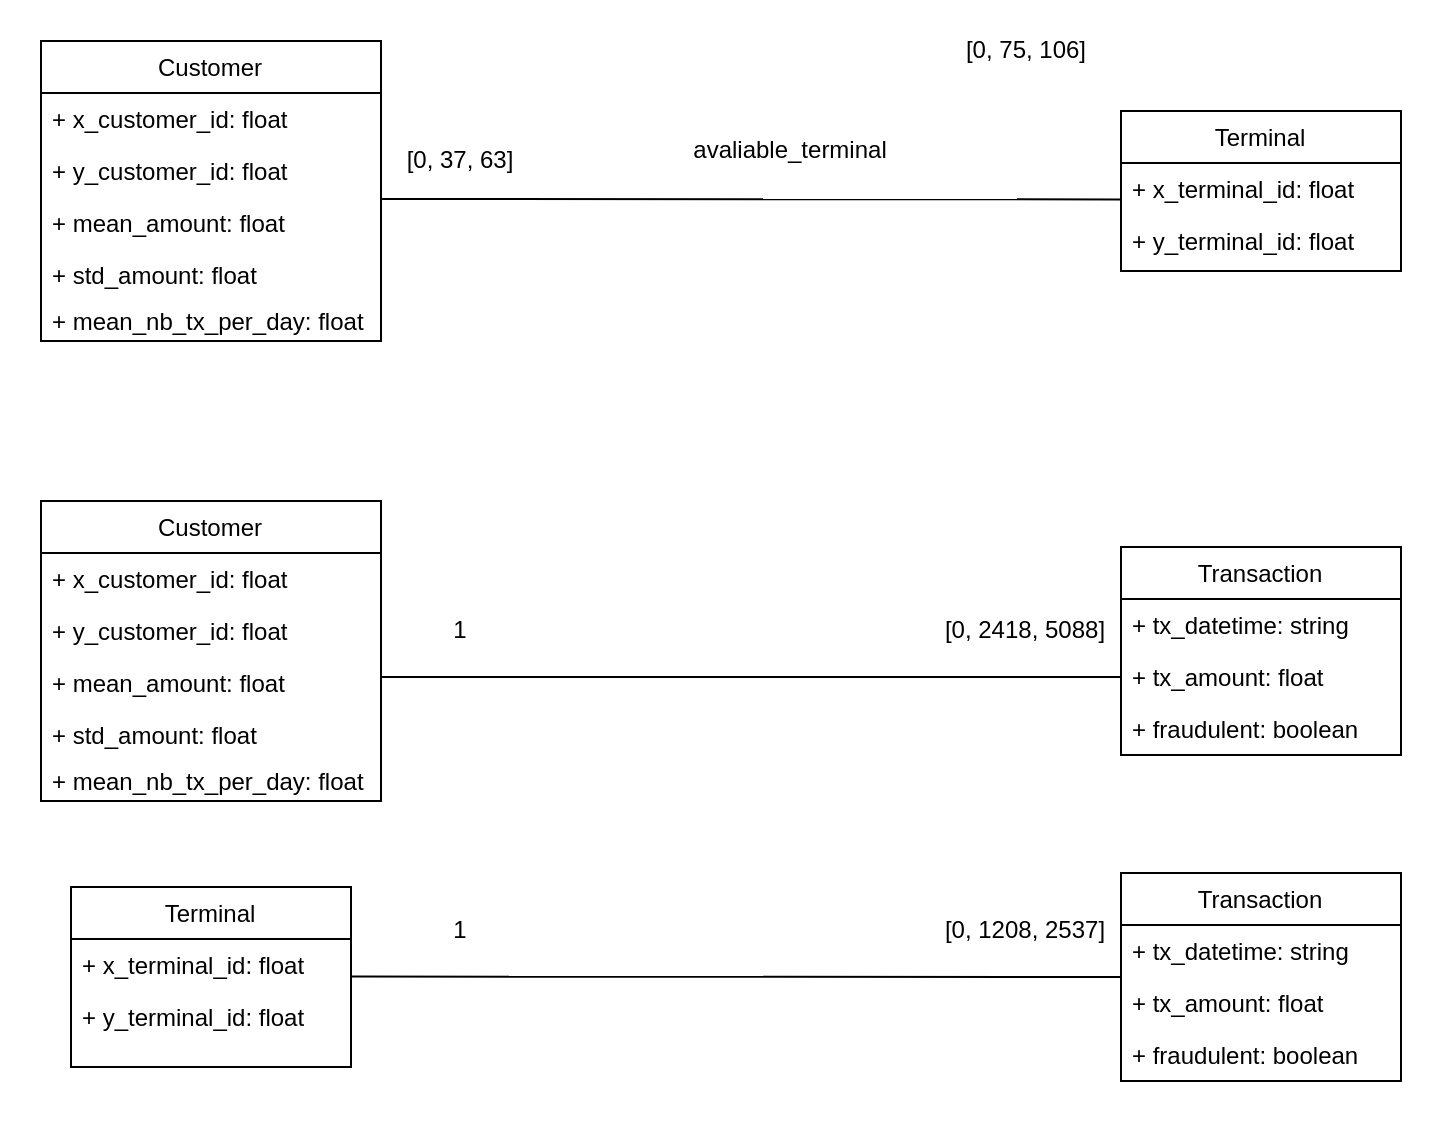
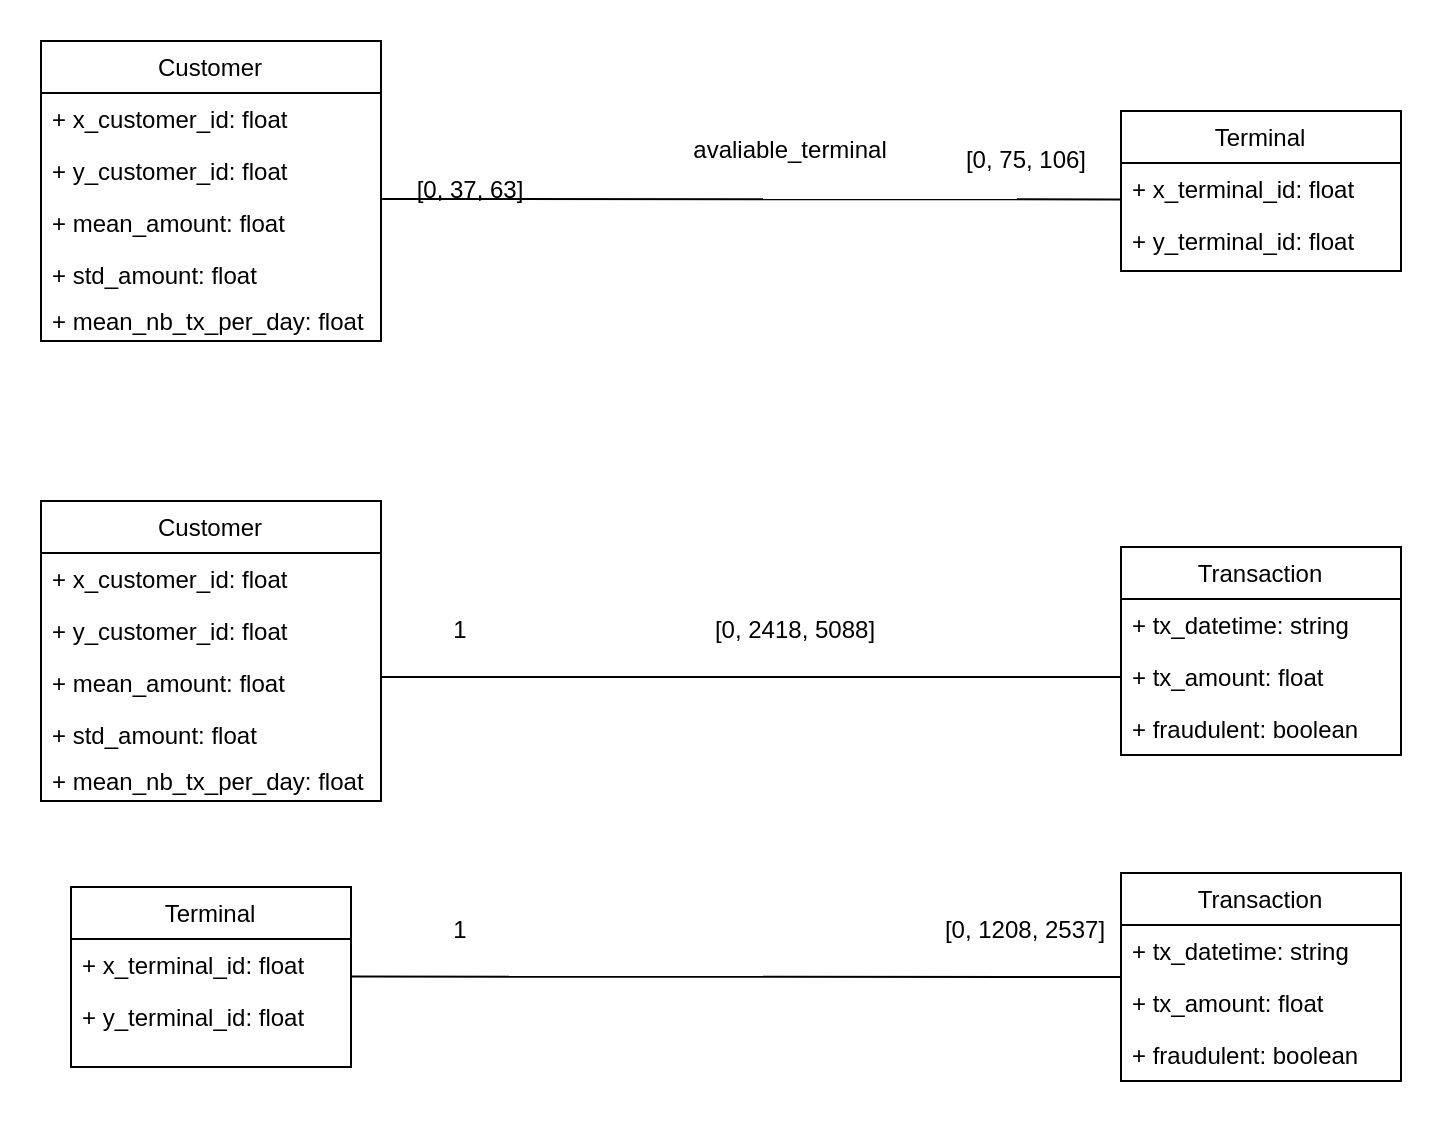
(1026, 51) -> (1026, 161)
(461, 161) -> (471, 191)
(1026, 631) -> (796, 631)
